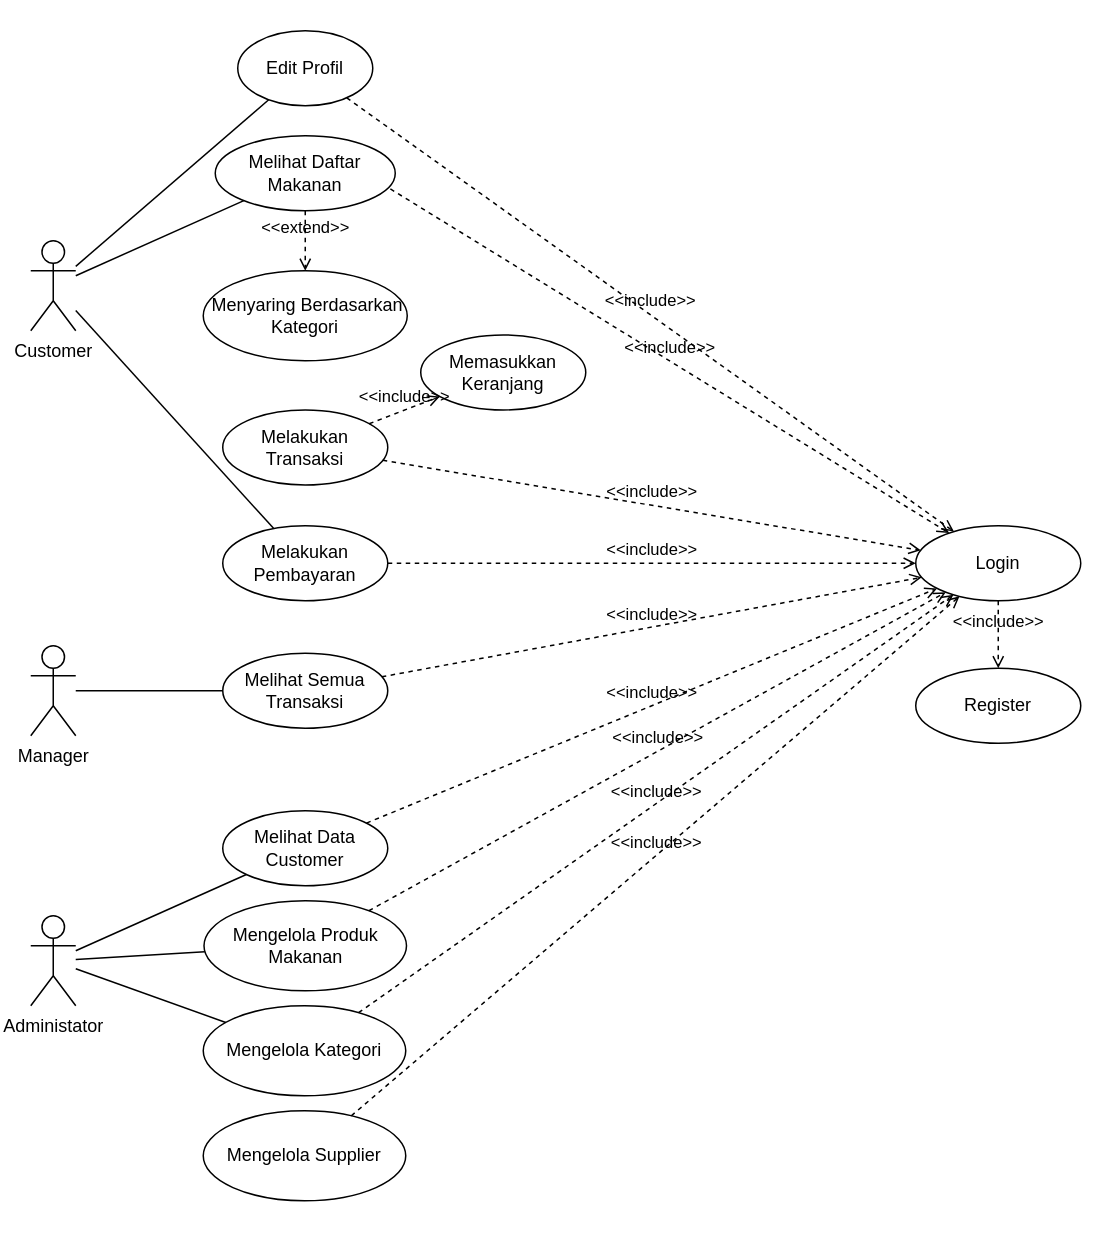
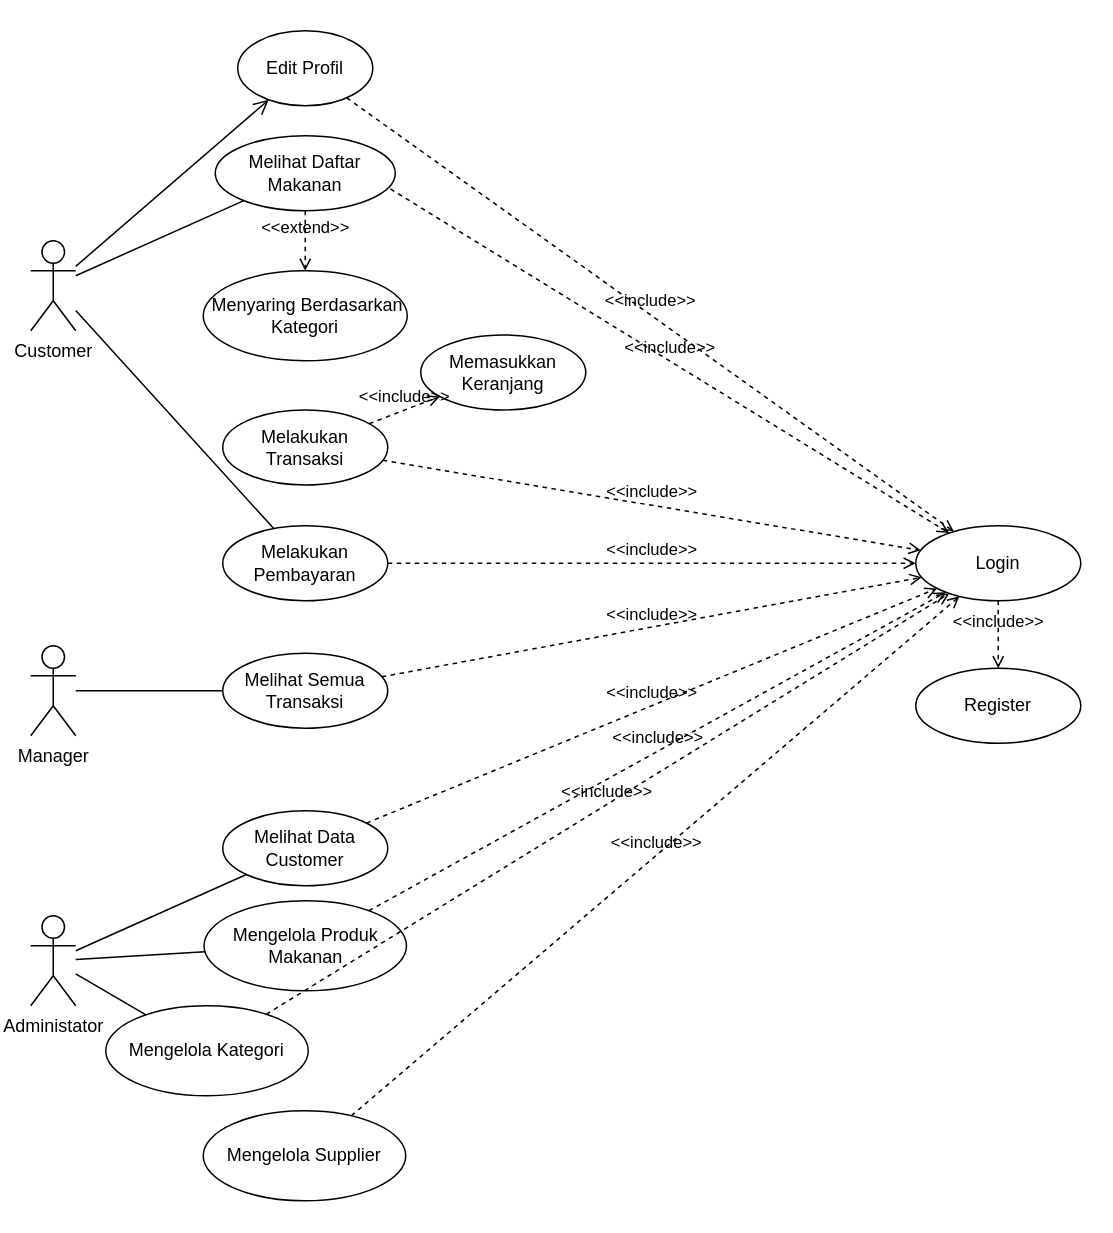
(265, 103) -> (263, 105)
(305, 1051) -> (207, 1051)
